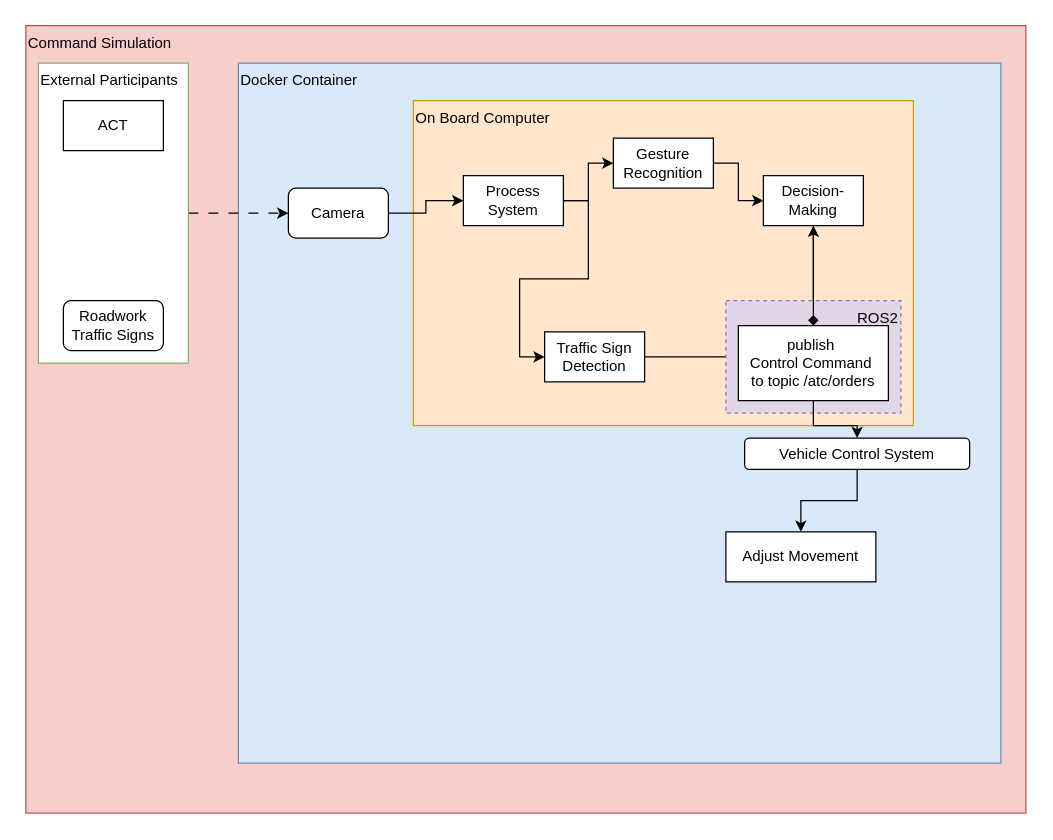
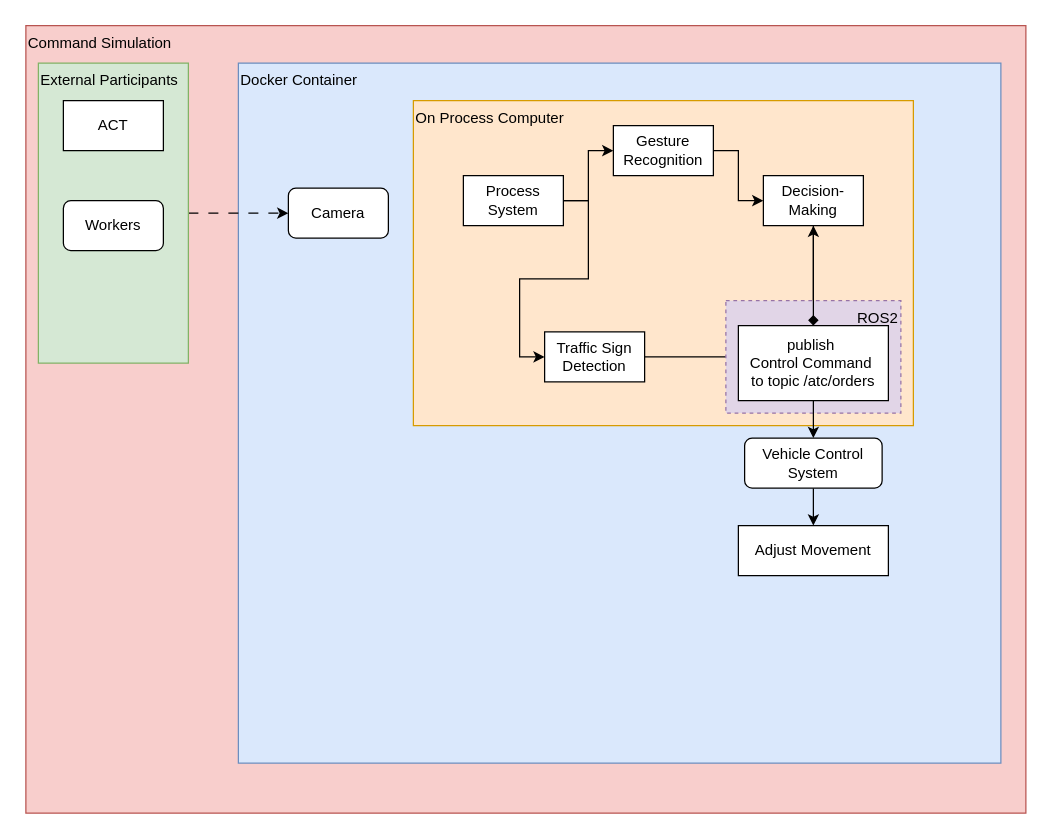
(114, 90) -> (114, 90)
(483, 118) -> (492, 118)
(663, 163) -> (663, 151)
(426, 211) -> none
none -> (113, 226)
(113, 326) -> none
(857, 454) -> (813, 463)
(801, 557) -> (813, 551)
